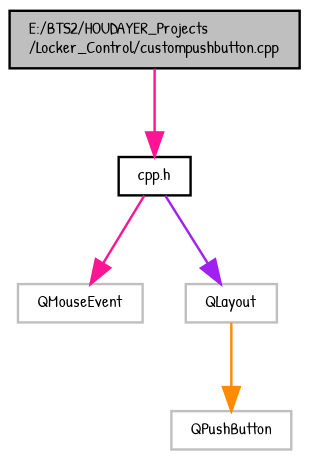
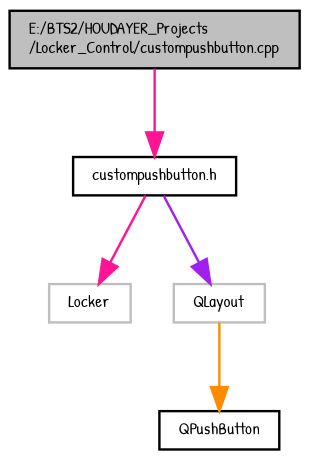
(155, 176) -> (155, 176)
(80, 303) -> (90, 303)
(231, 430) -> (219, 430)
